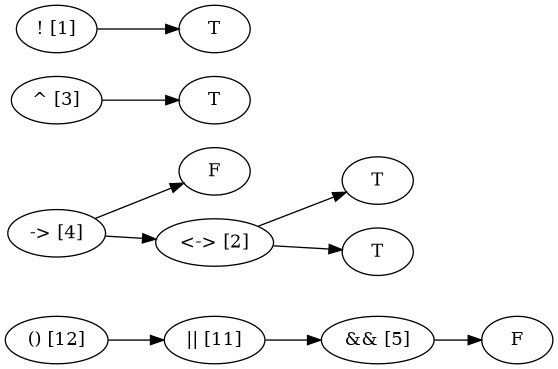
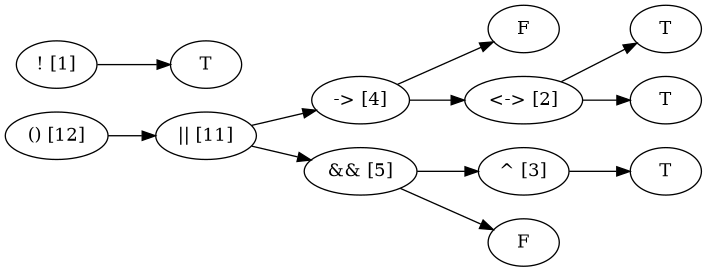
none -> (277, 119)
none -> (441, 171)
